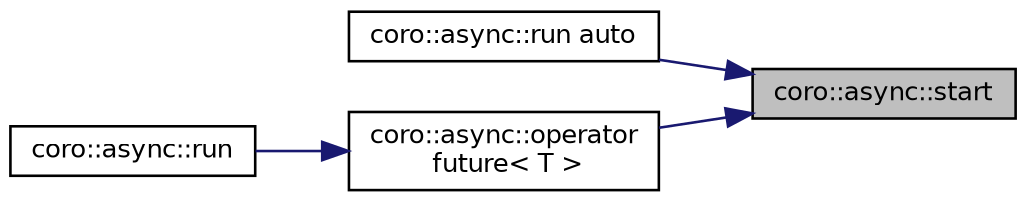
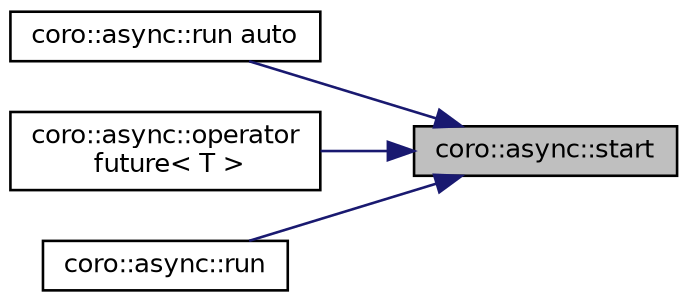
(289, 151) -> (343, 212)
